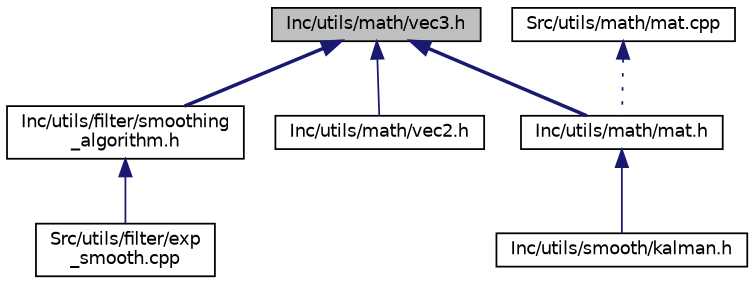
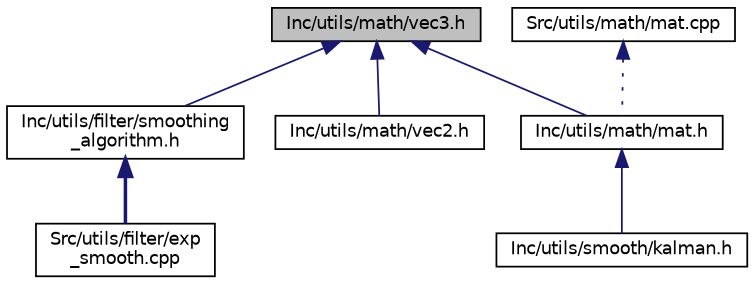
(254, 77) -> (254, 77)
(507, 82) -> (507, 82)
(125, 200) -> (125, 200)
